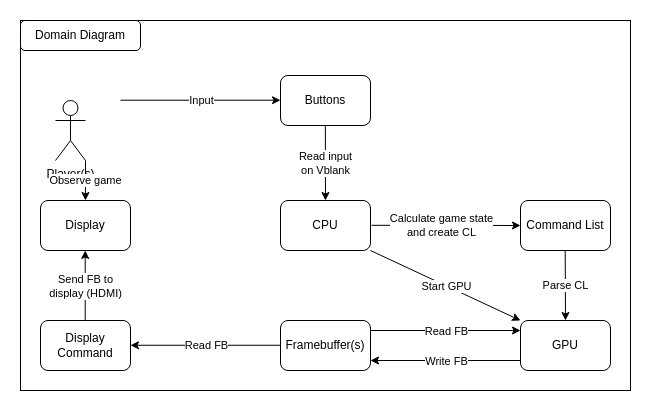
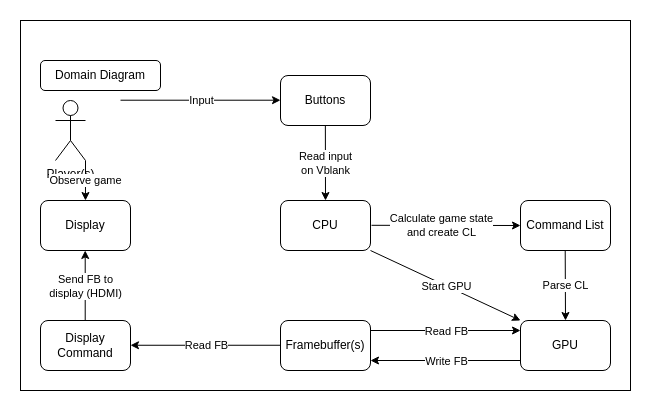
(81, 36) -> (101, 76)
